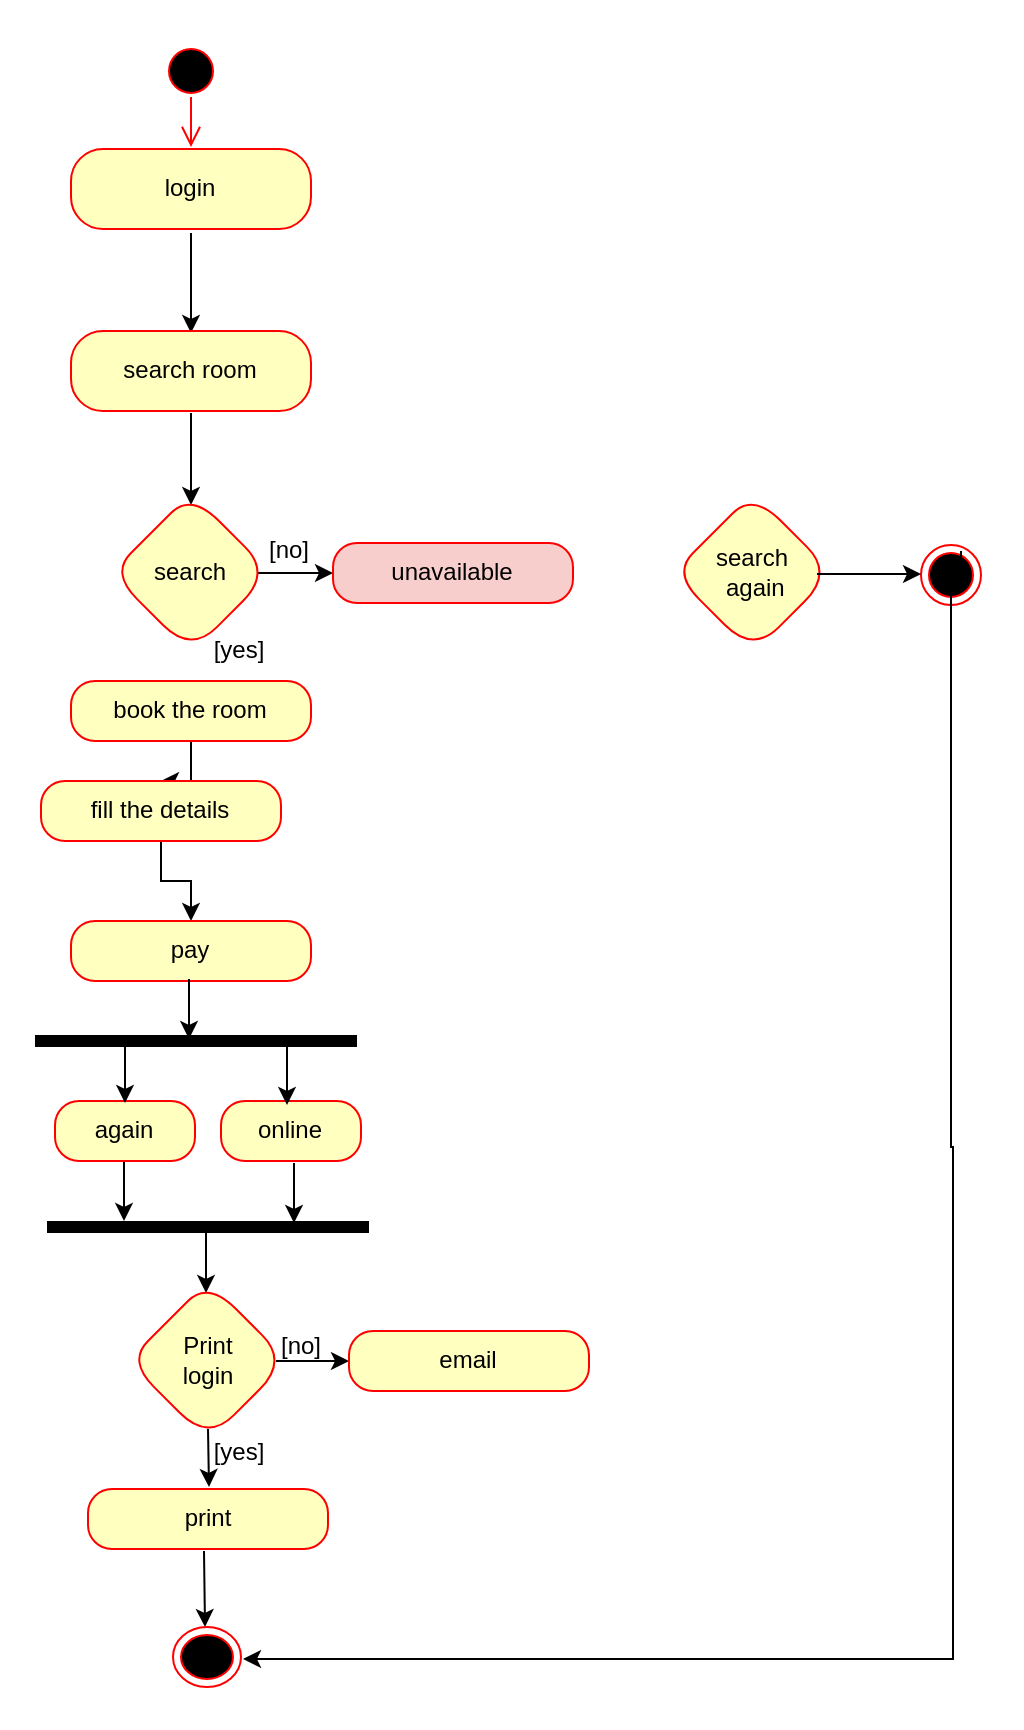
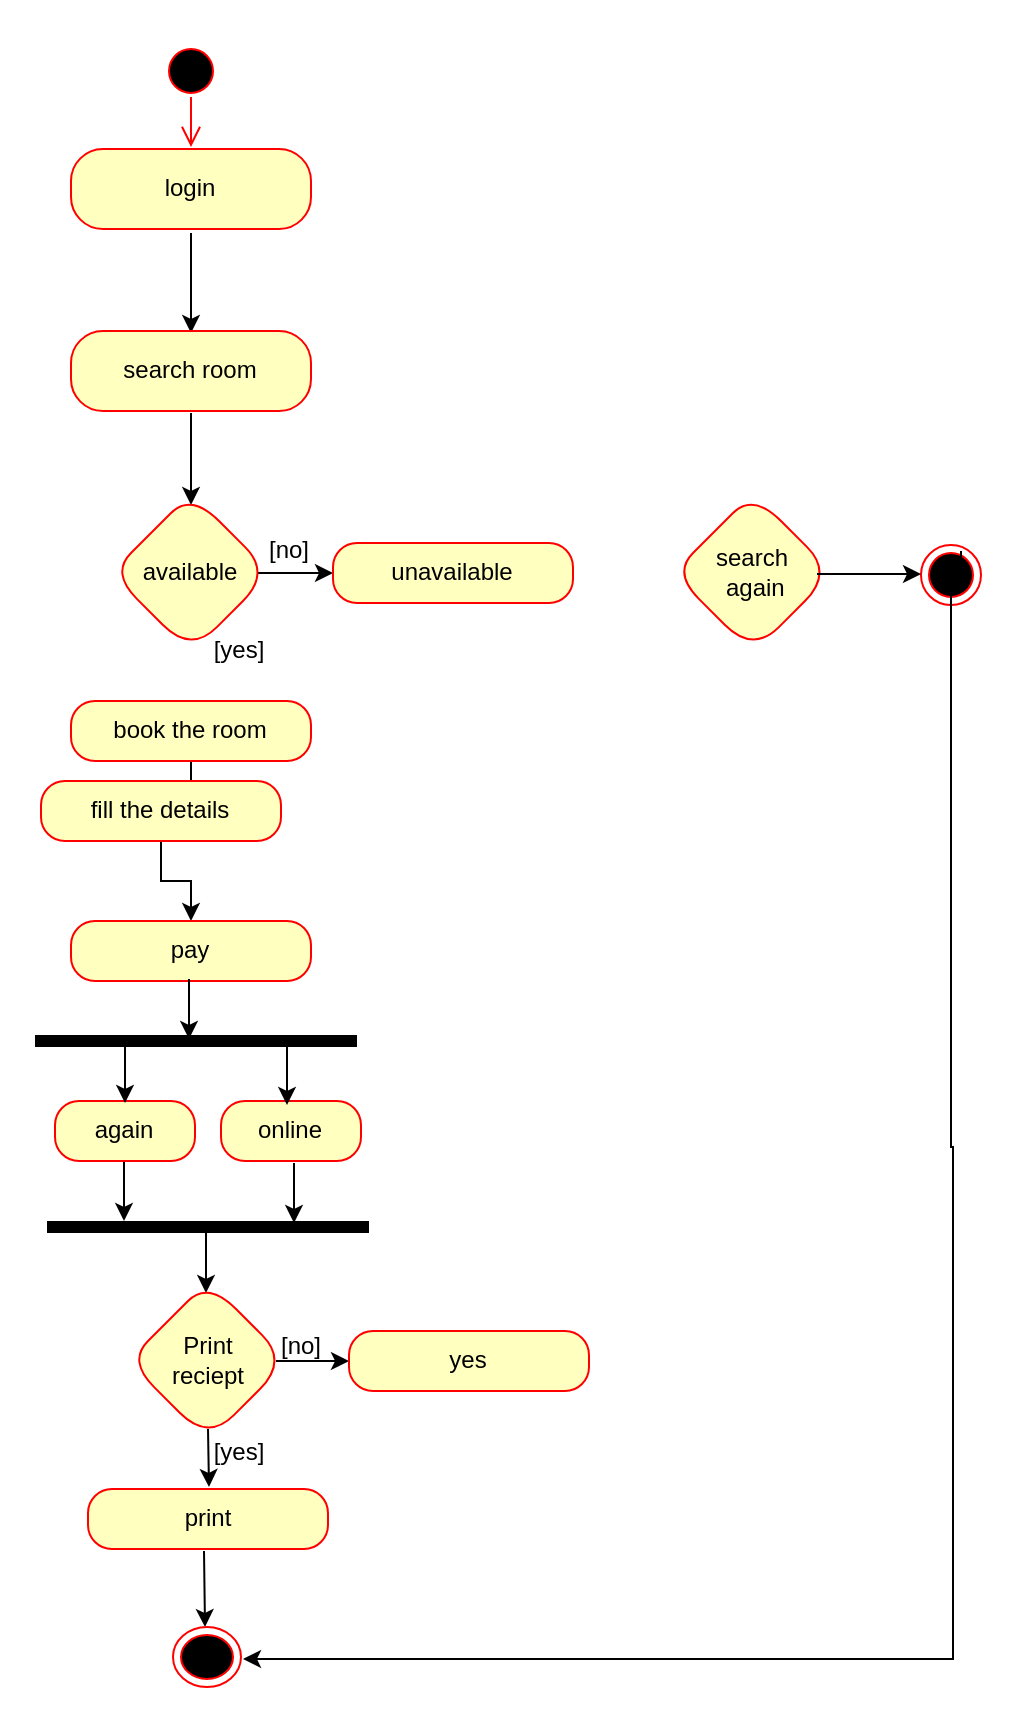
(191, 573) -> (191, 573)
(453, 573) -> (453, 573)
(191, 711) -> (191, 731)
(209, 1361) -> (209, 1361)
(469, 1361) -> (469, 1361)
